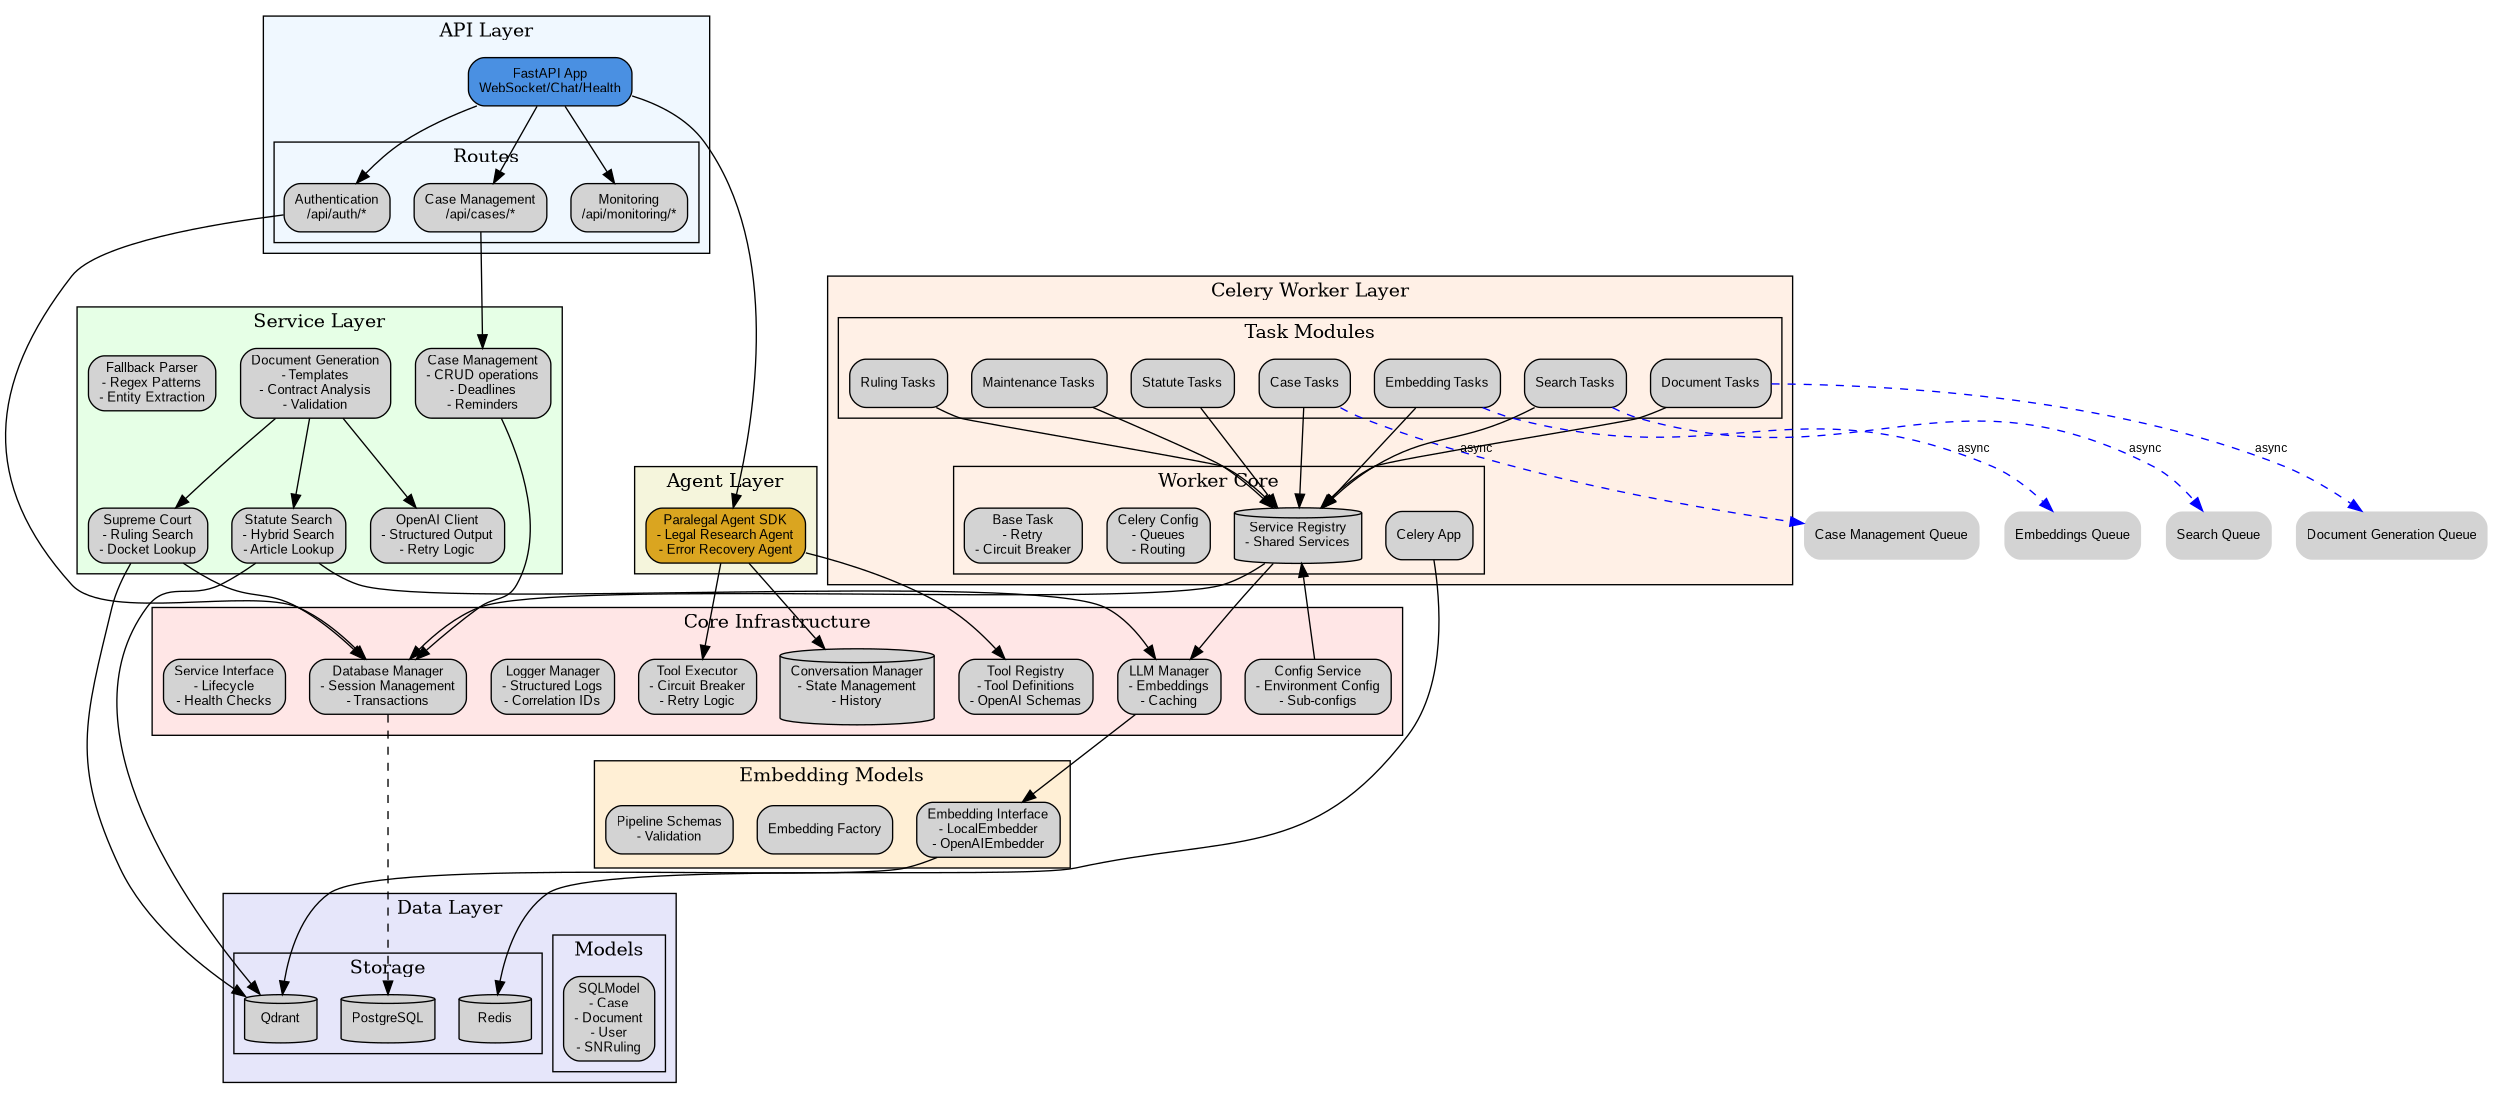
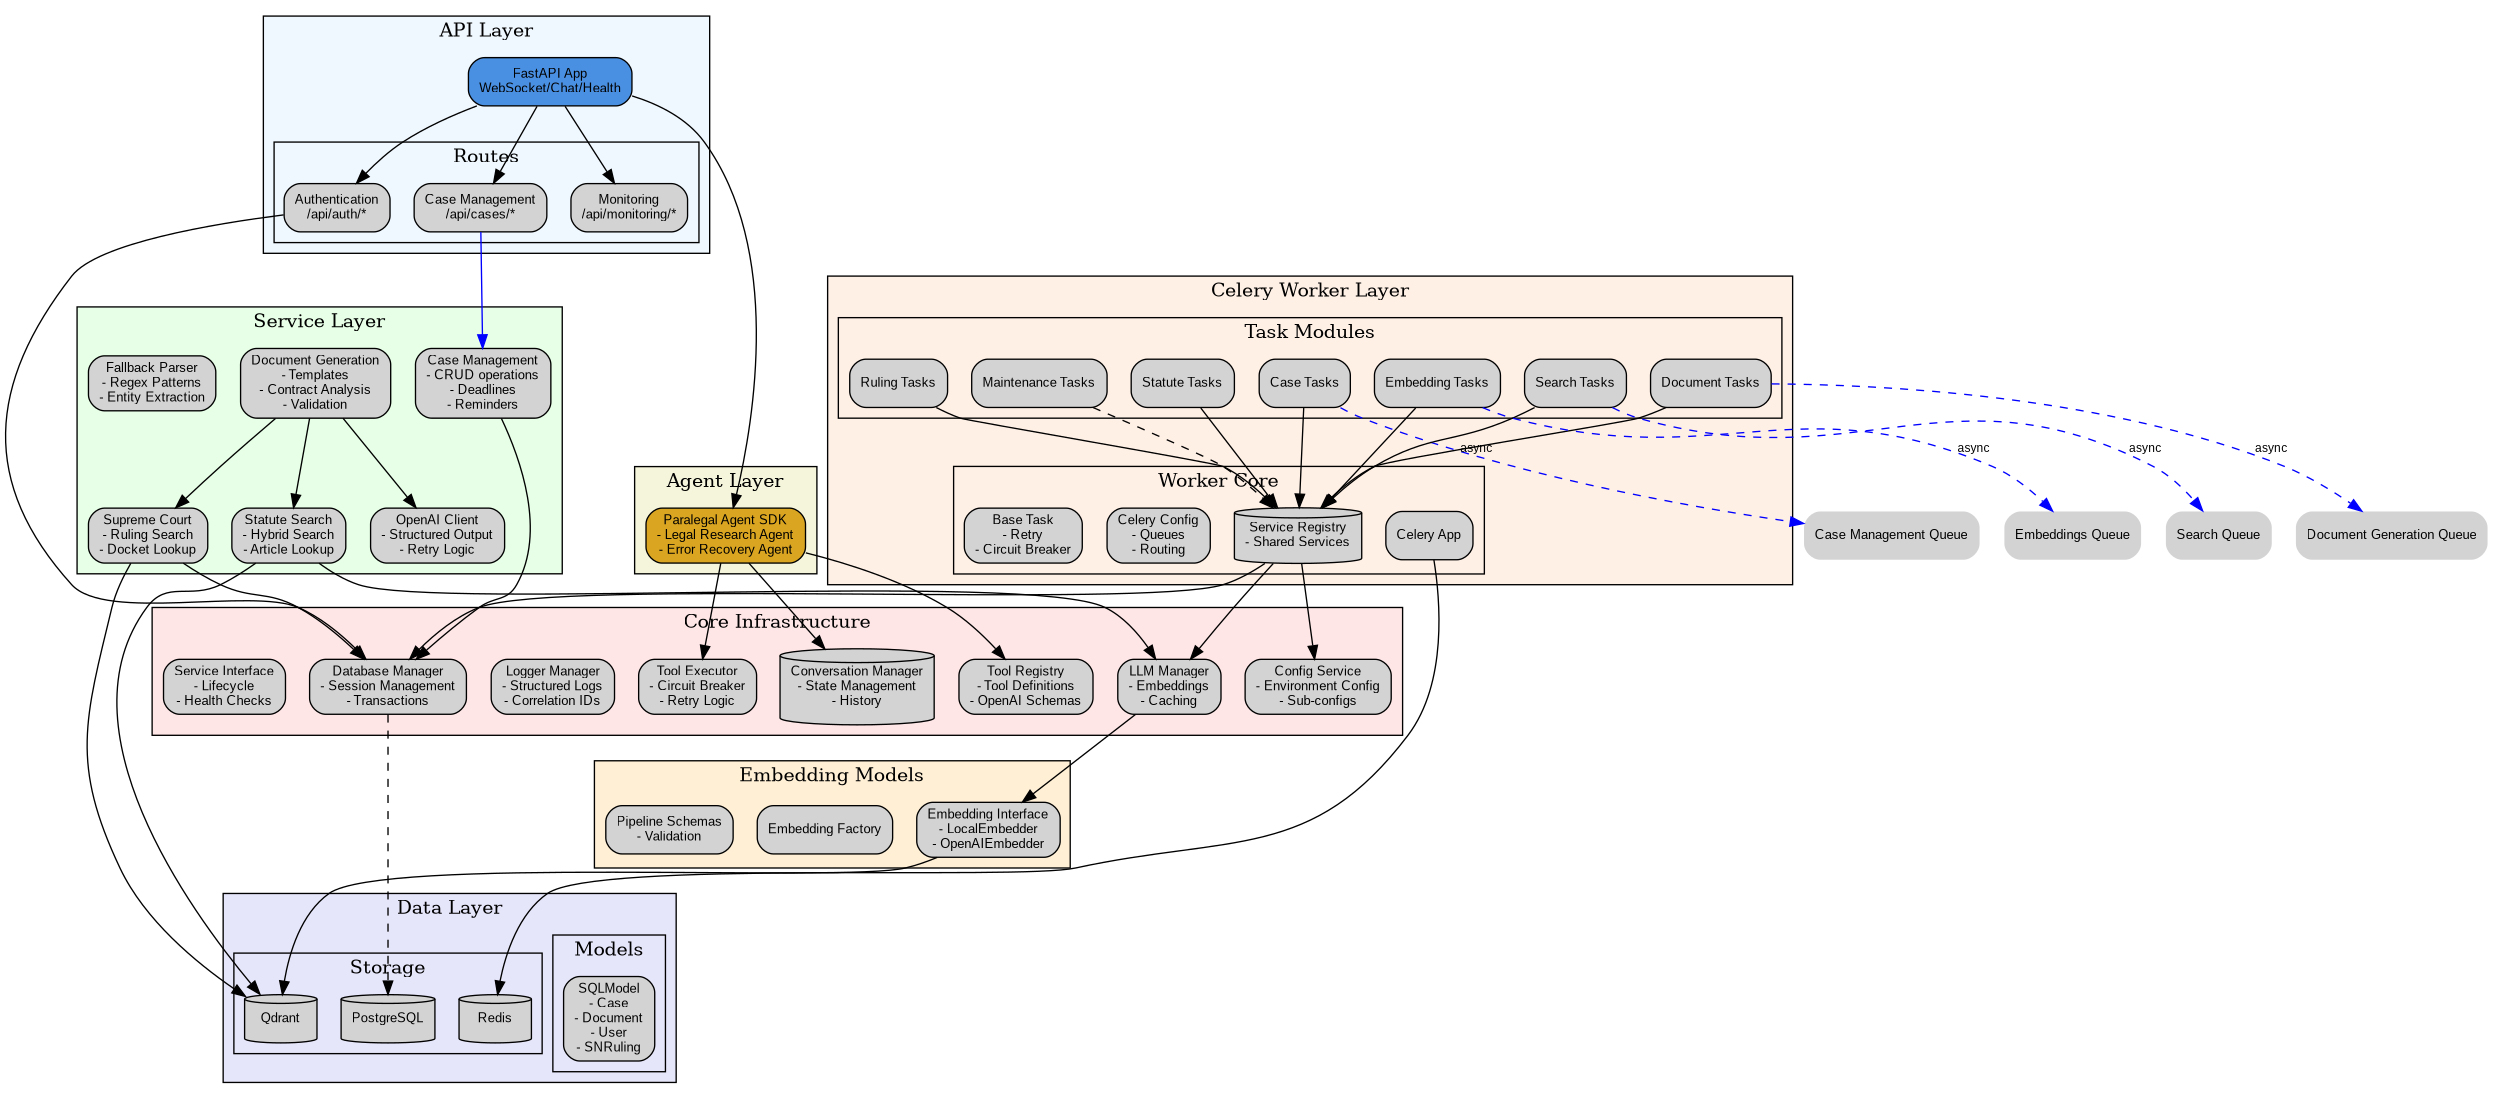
(482, 283) -> (482, 283)
(1182, 446) -> (1182, 446)
(1309, 618) -> (1306, 598)
